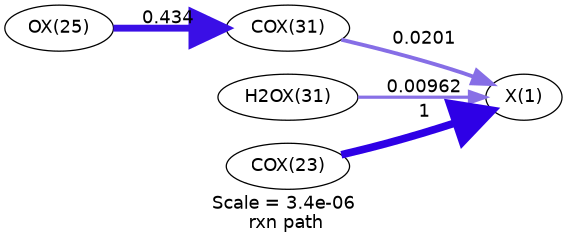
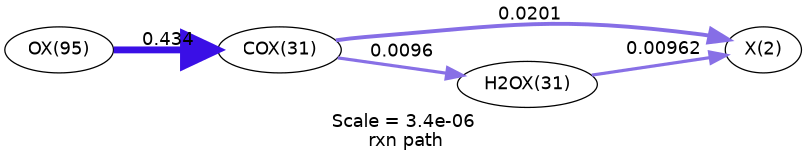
(59, 28) -> (59, 50)
none -> (392, 66)
(524, 97) -> (763, 50)
(288, 166) -> none
